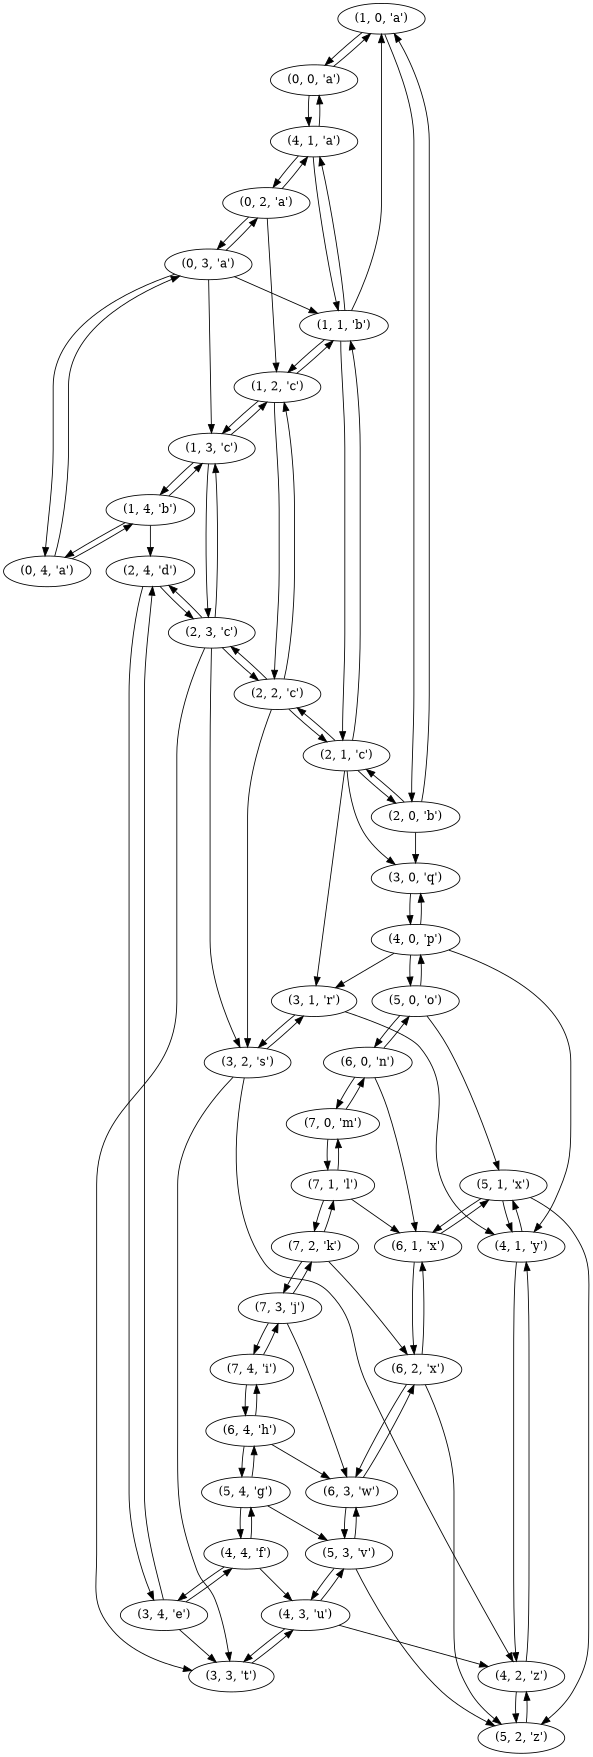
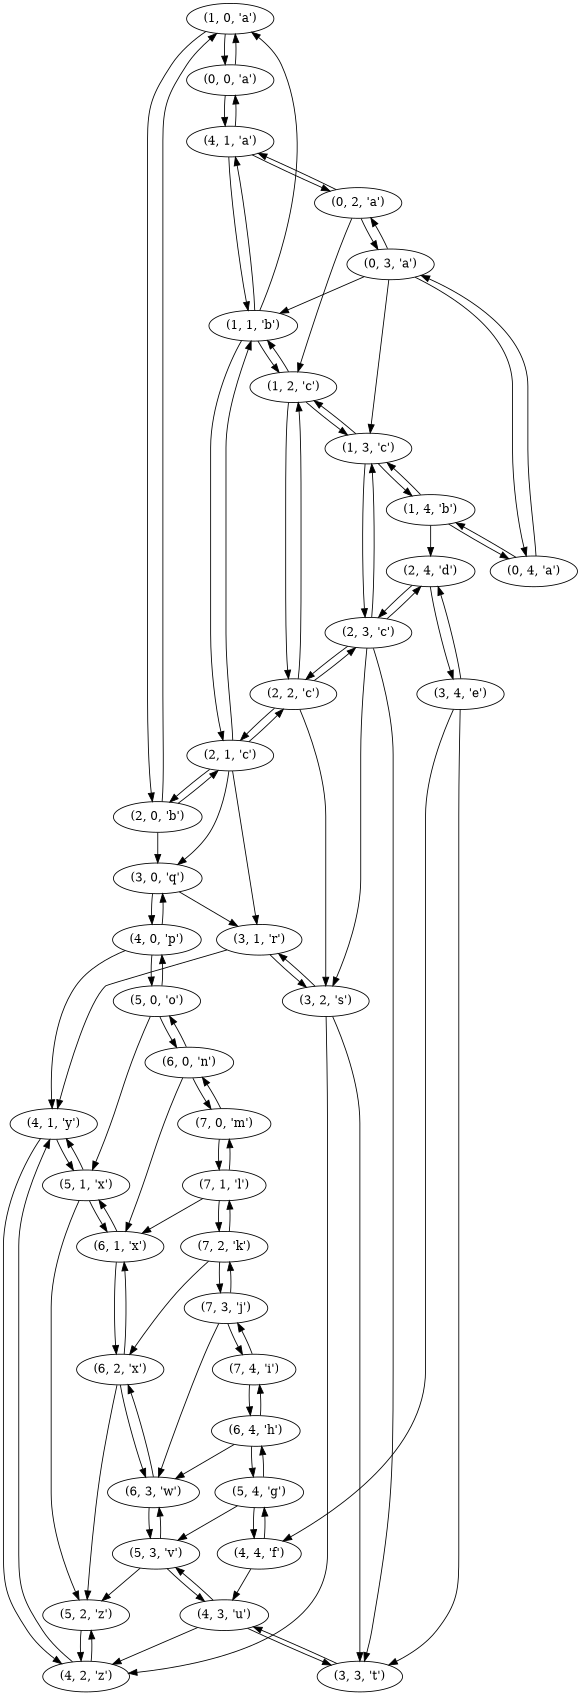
(369, 968) -> (205, 907)
(208, 1578) -> none
